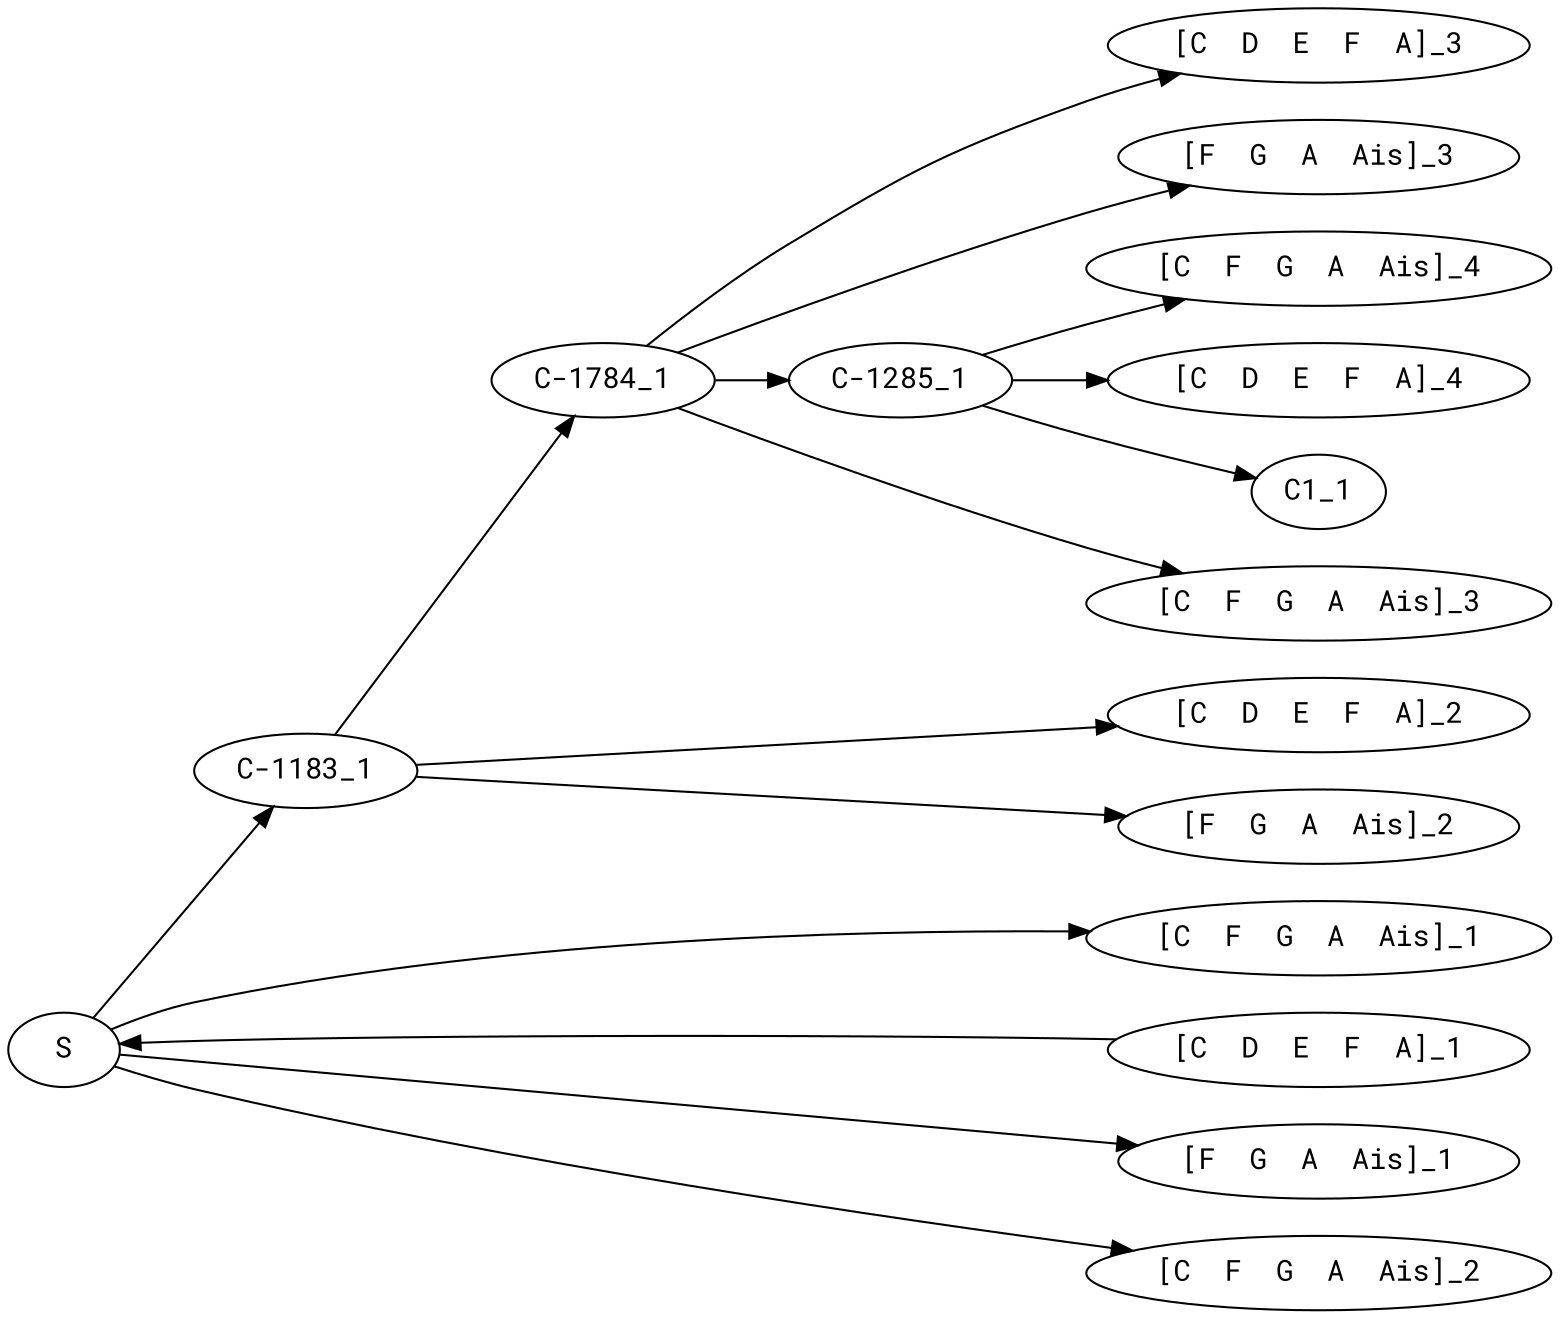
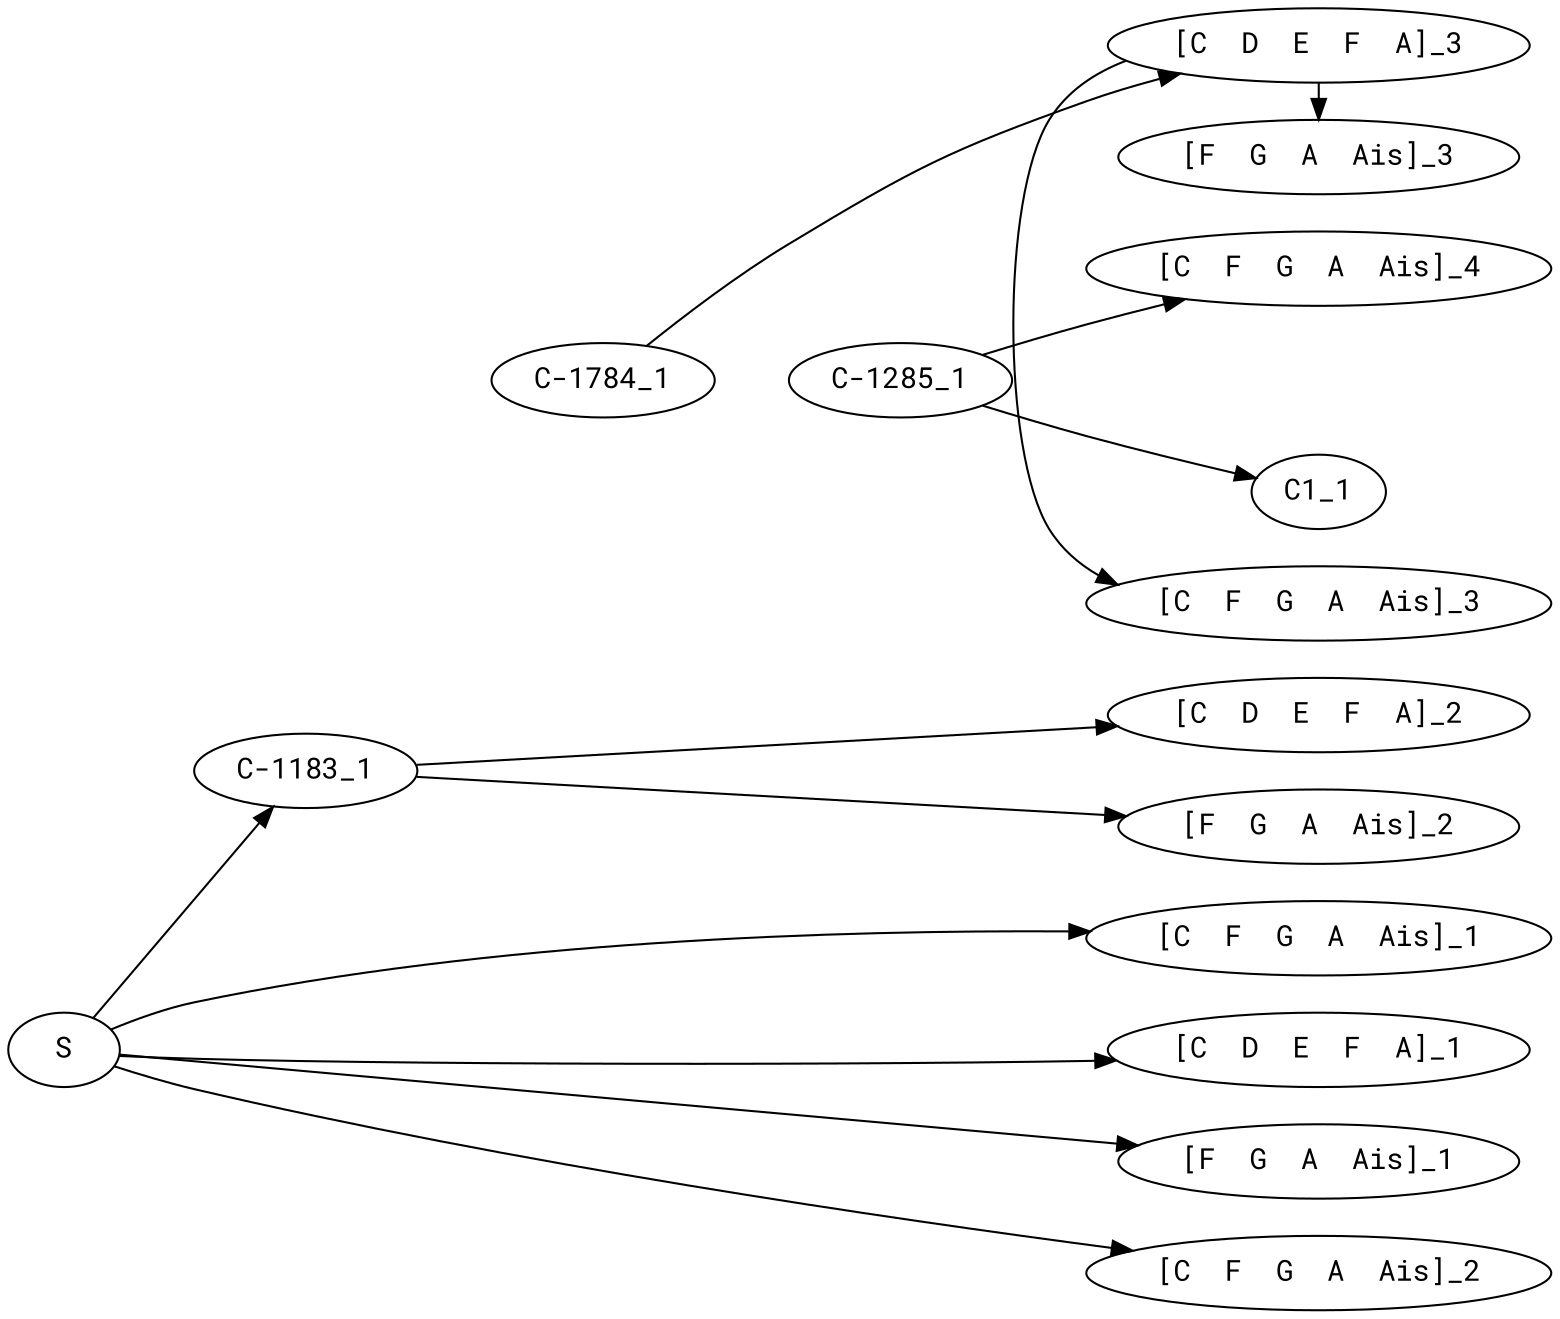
(921, 265) -> (1319, 91)
(741, 380) -> none
(1319, 380) -> none
(918, 494) -> (1014, 309)
(448, 584) -> none
(628, 1036) -> (607, 1064)
